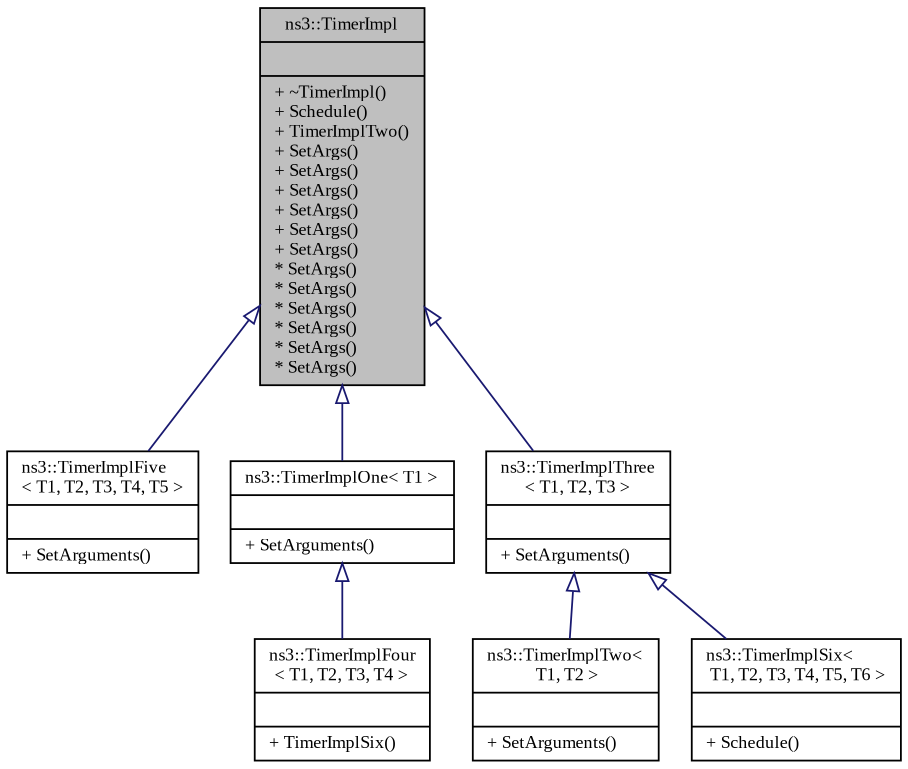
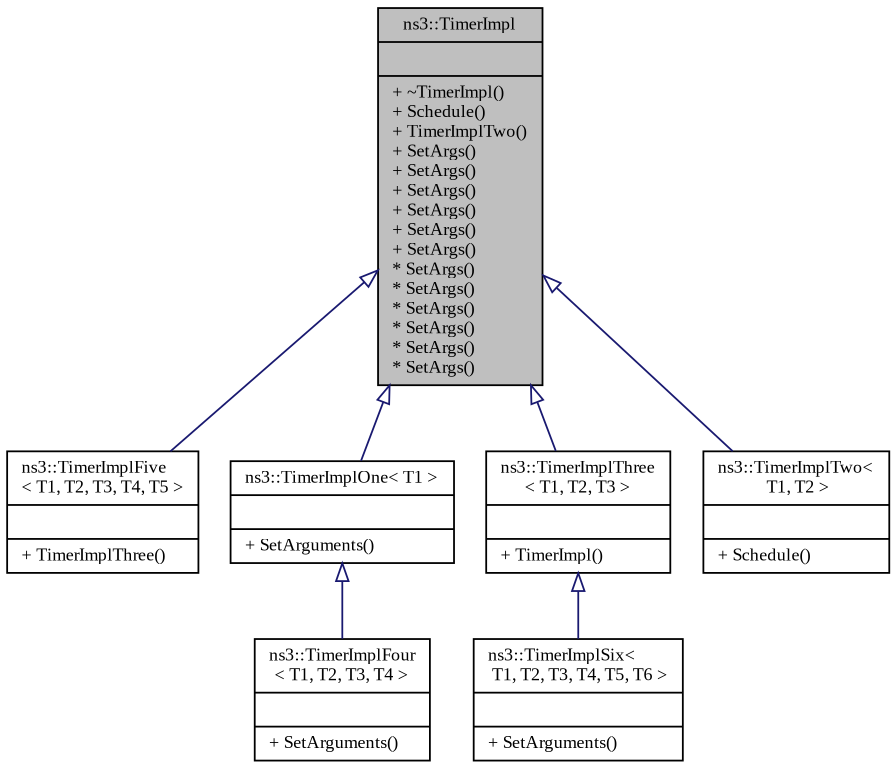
(87, 555) -> (94, 555)
(566, 555) -> (552, 555)
(571, 615) -> (645, 370)
(332, 743) -> (334, 743)
(552, 743) -> (764, 555)
(753, 743) -> (553, 743)
